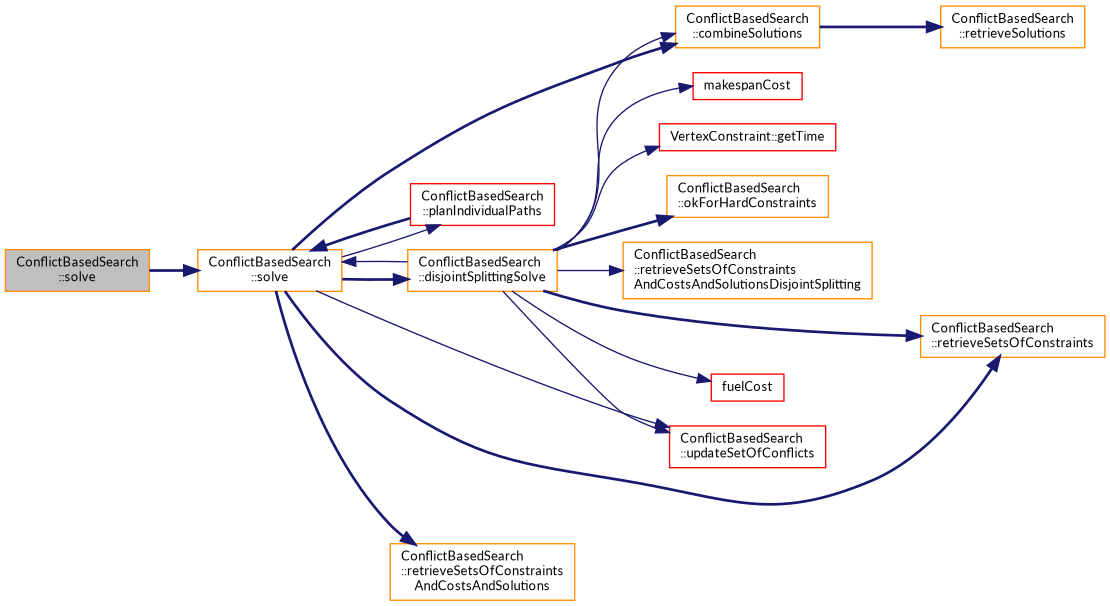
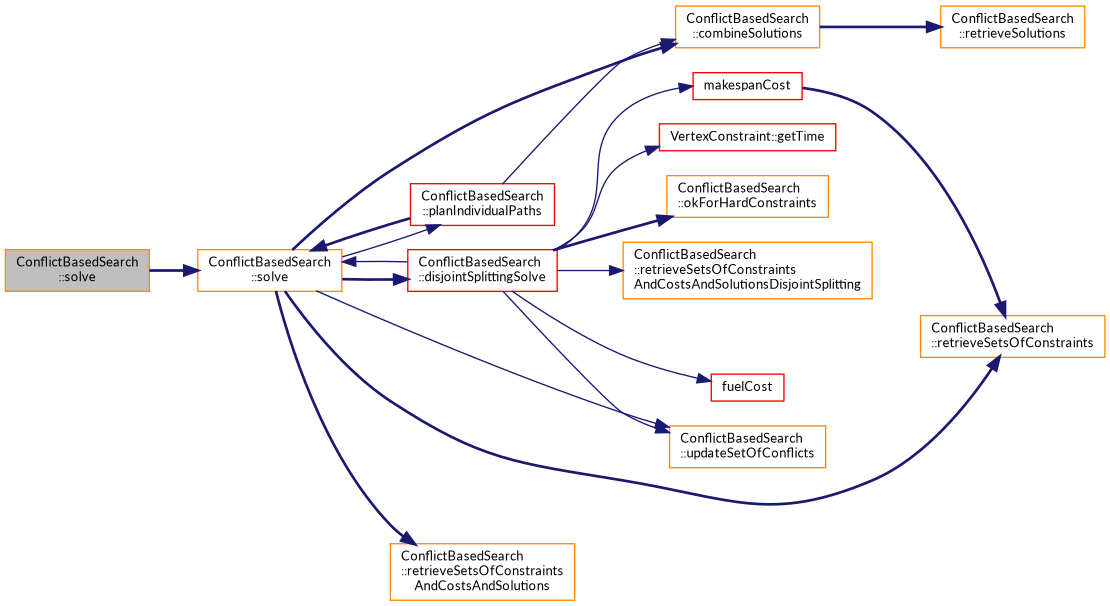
(597, 130) -> (576, 105)
(482, 271) -> (482, 271)
(723, 324) -> (928, 168)
(748, 447) -> (748, 447)
